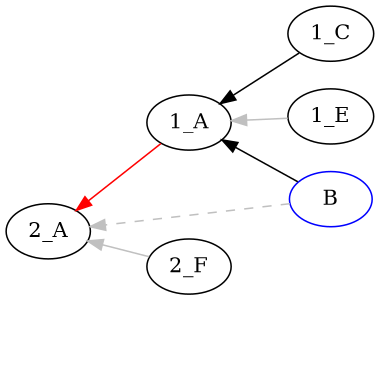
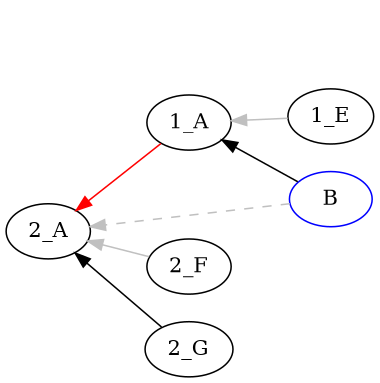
(331, 34) -> none
none -> (189, 349)
